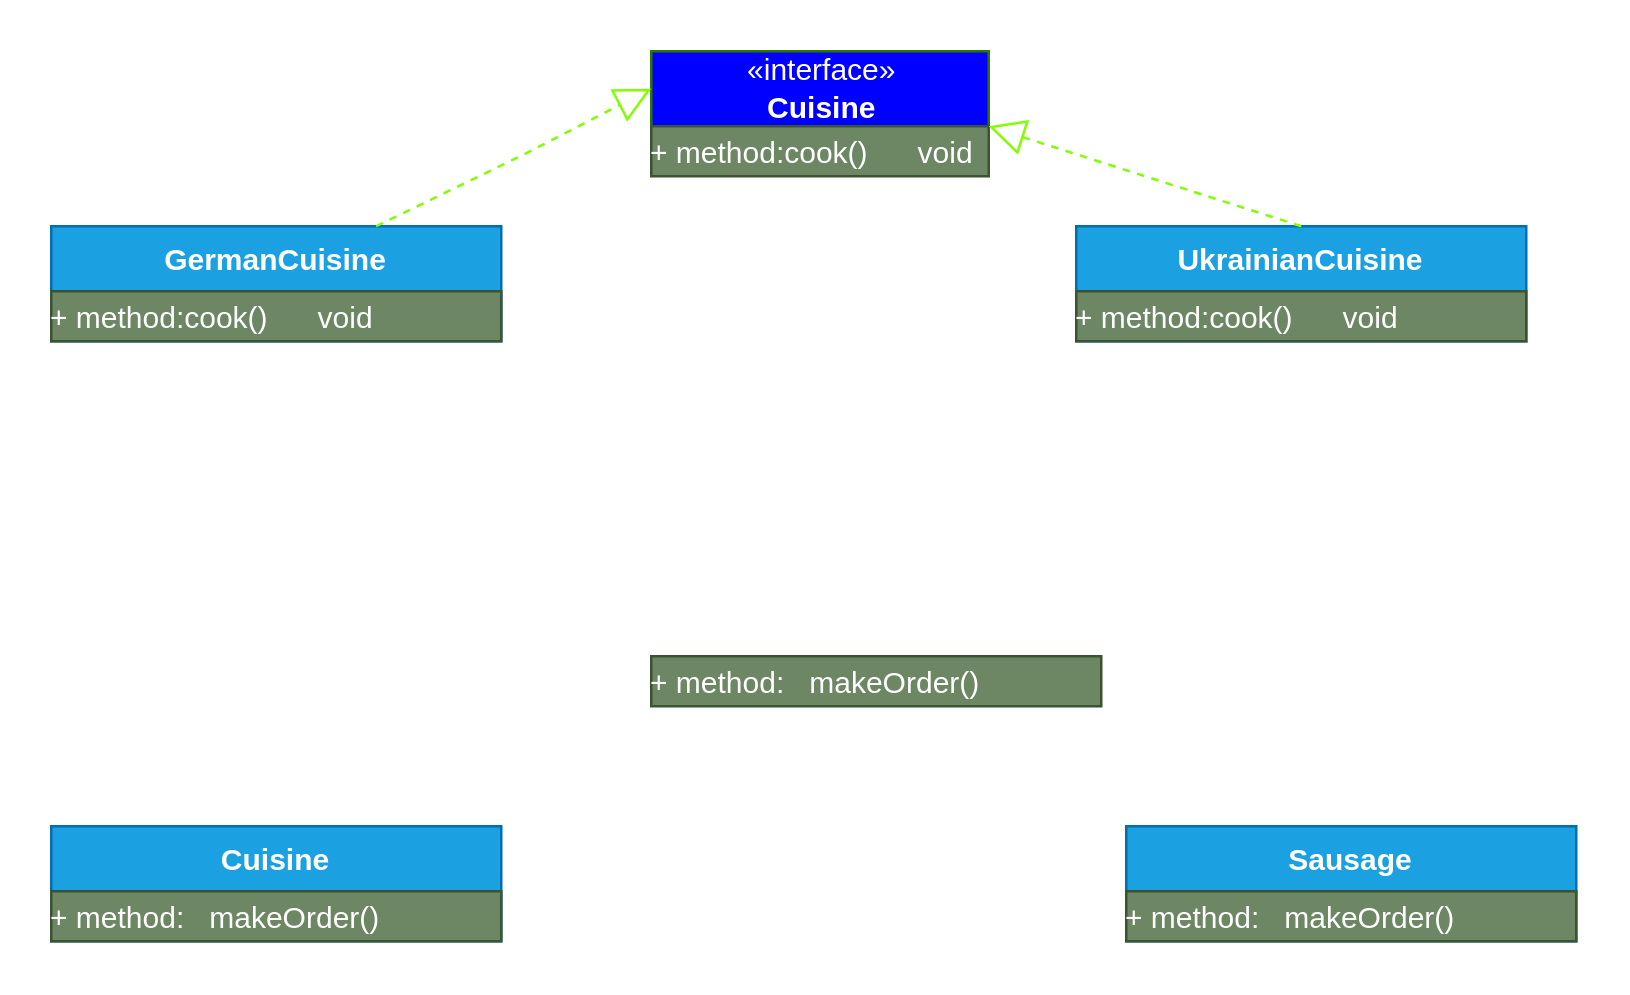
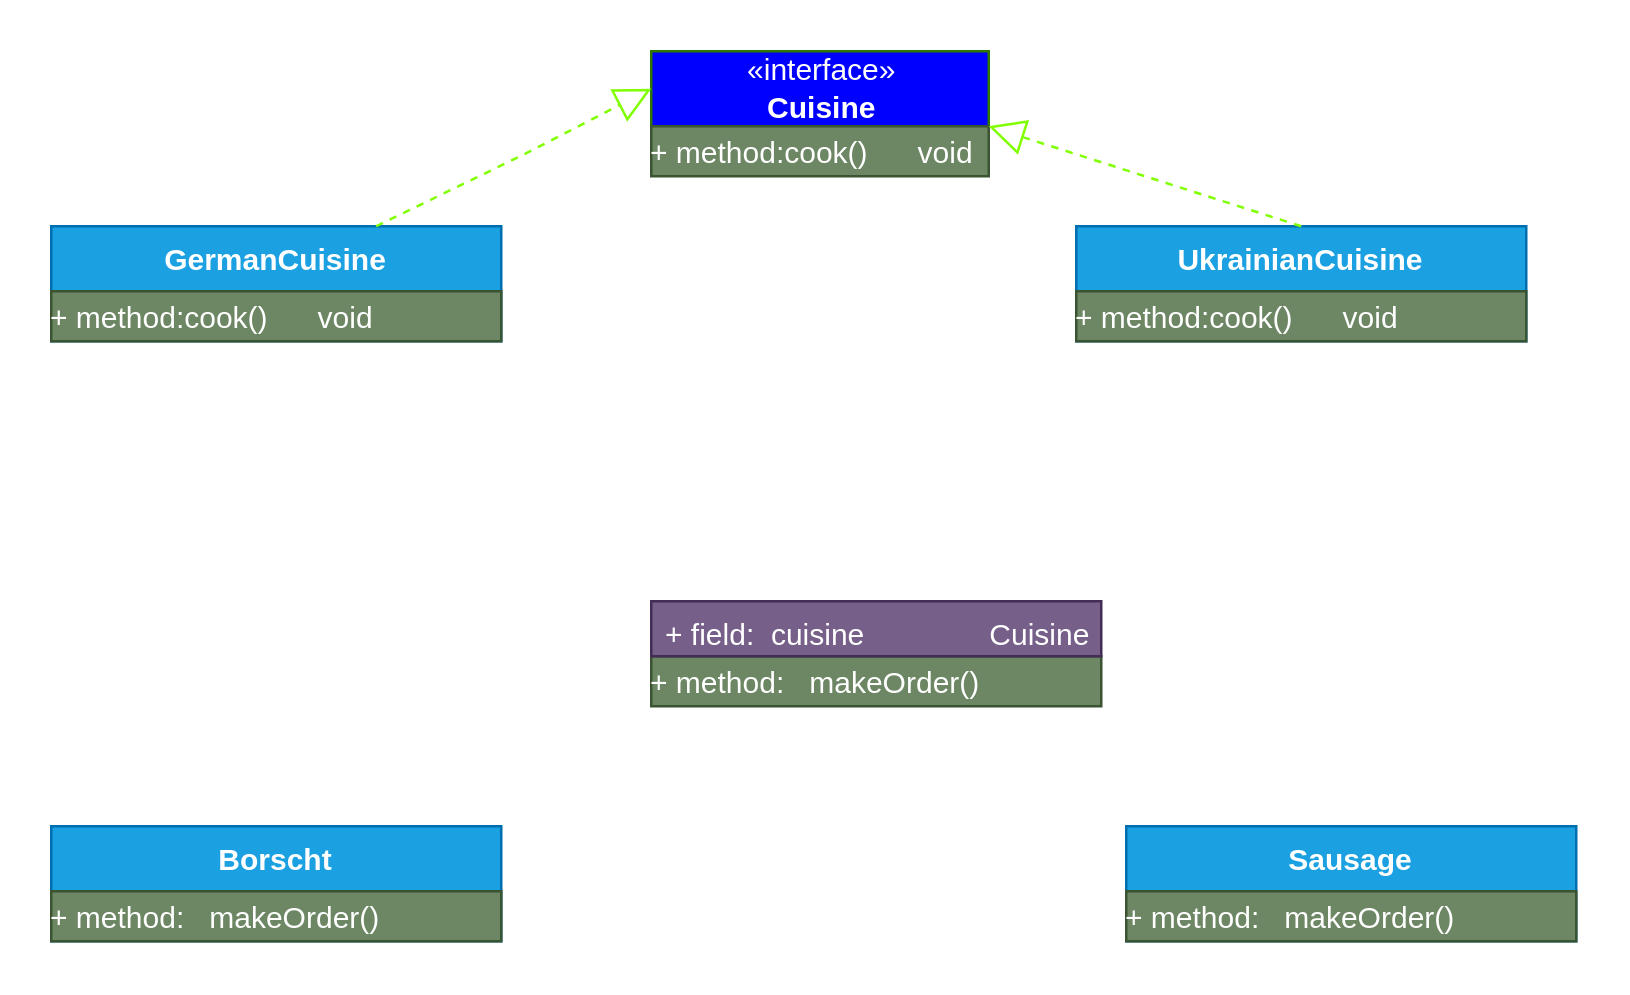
none -> (876, 629)
(275, 860) -> (275, 860)
